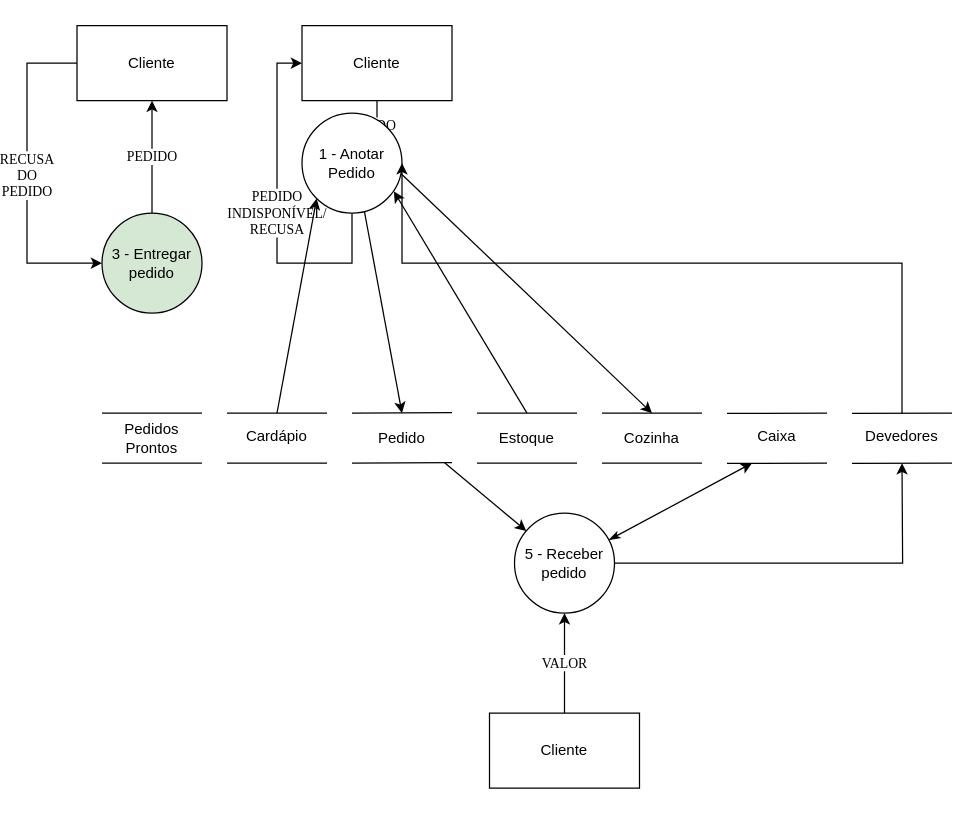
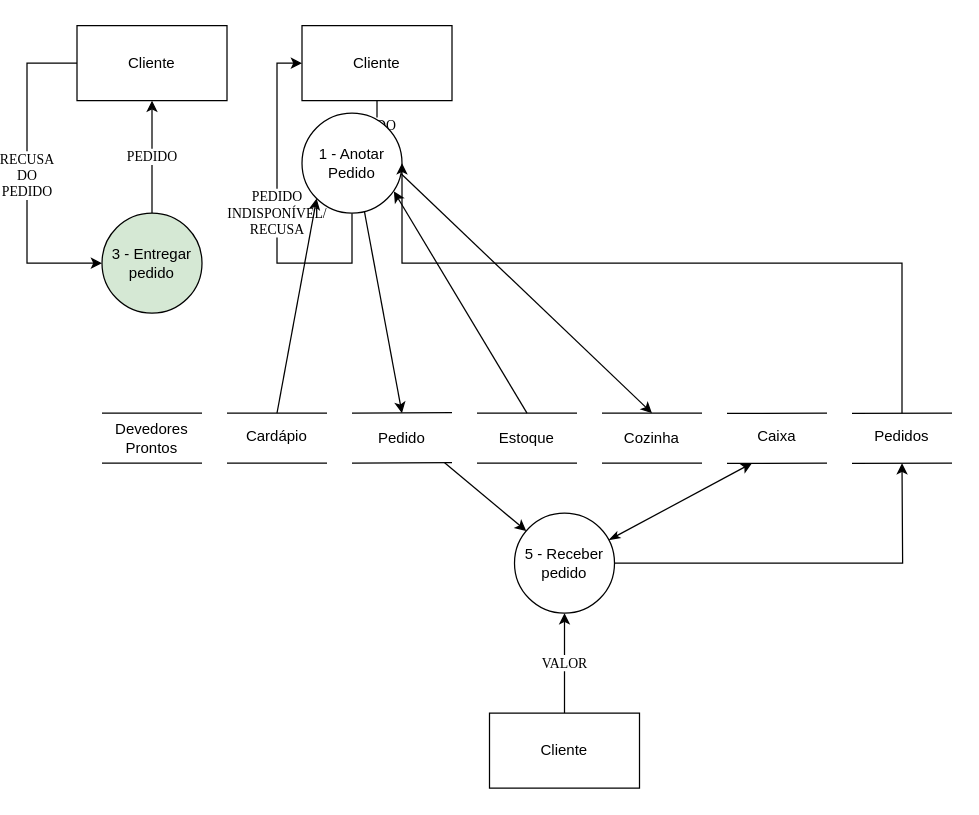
(902, 437) -> (902, 437)
(152, 438) -> (152, 438)
